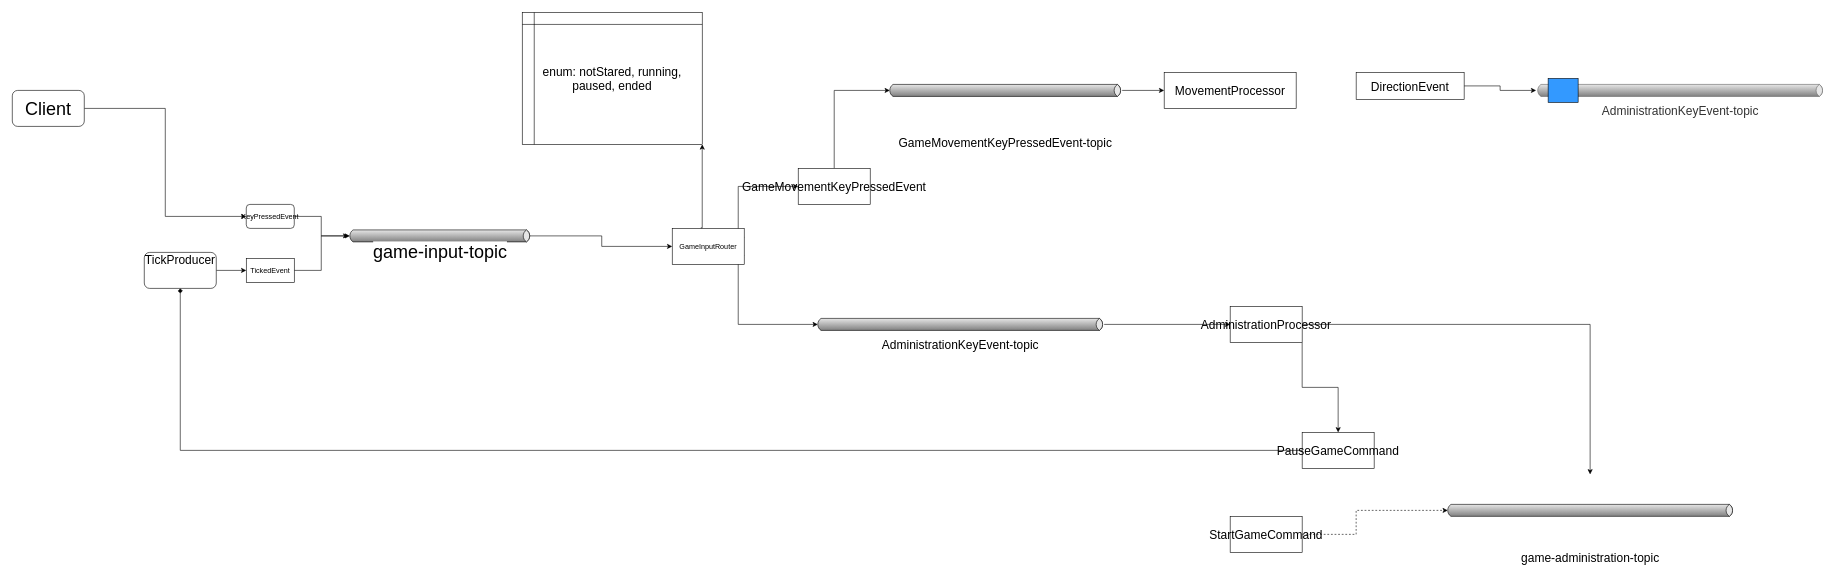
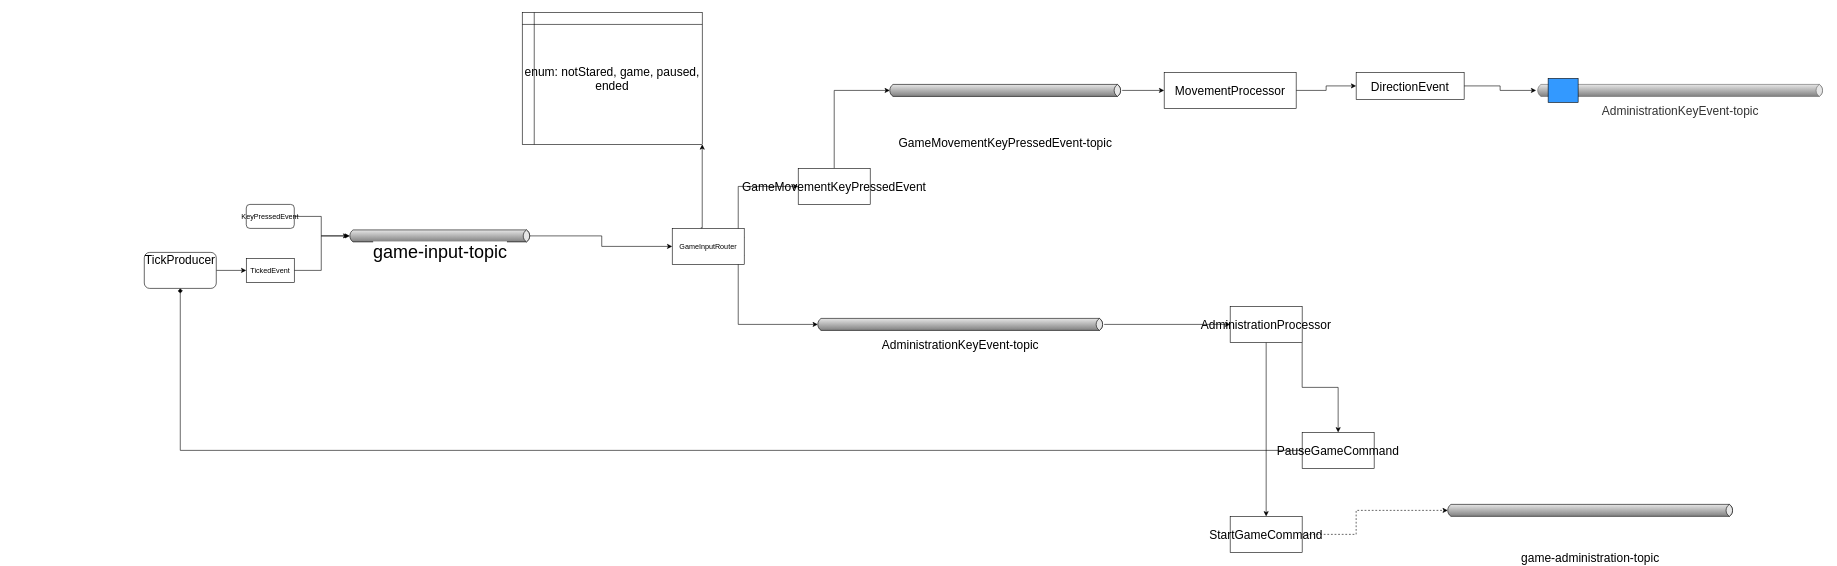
(612, 78) -> (612, 78)
none -> (1314, 90)
(48, 108) -> none
(165, 160) -> none
(1447, 324) -> (1266, 510)
